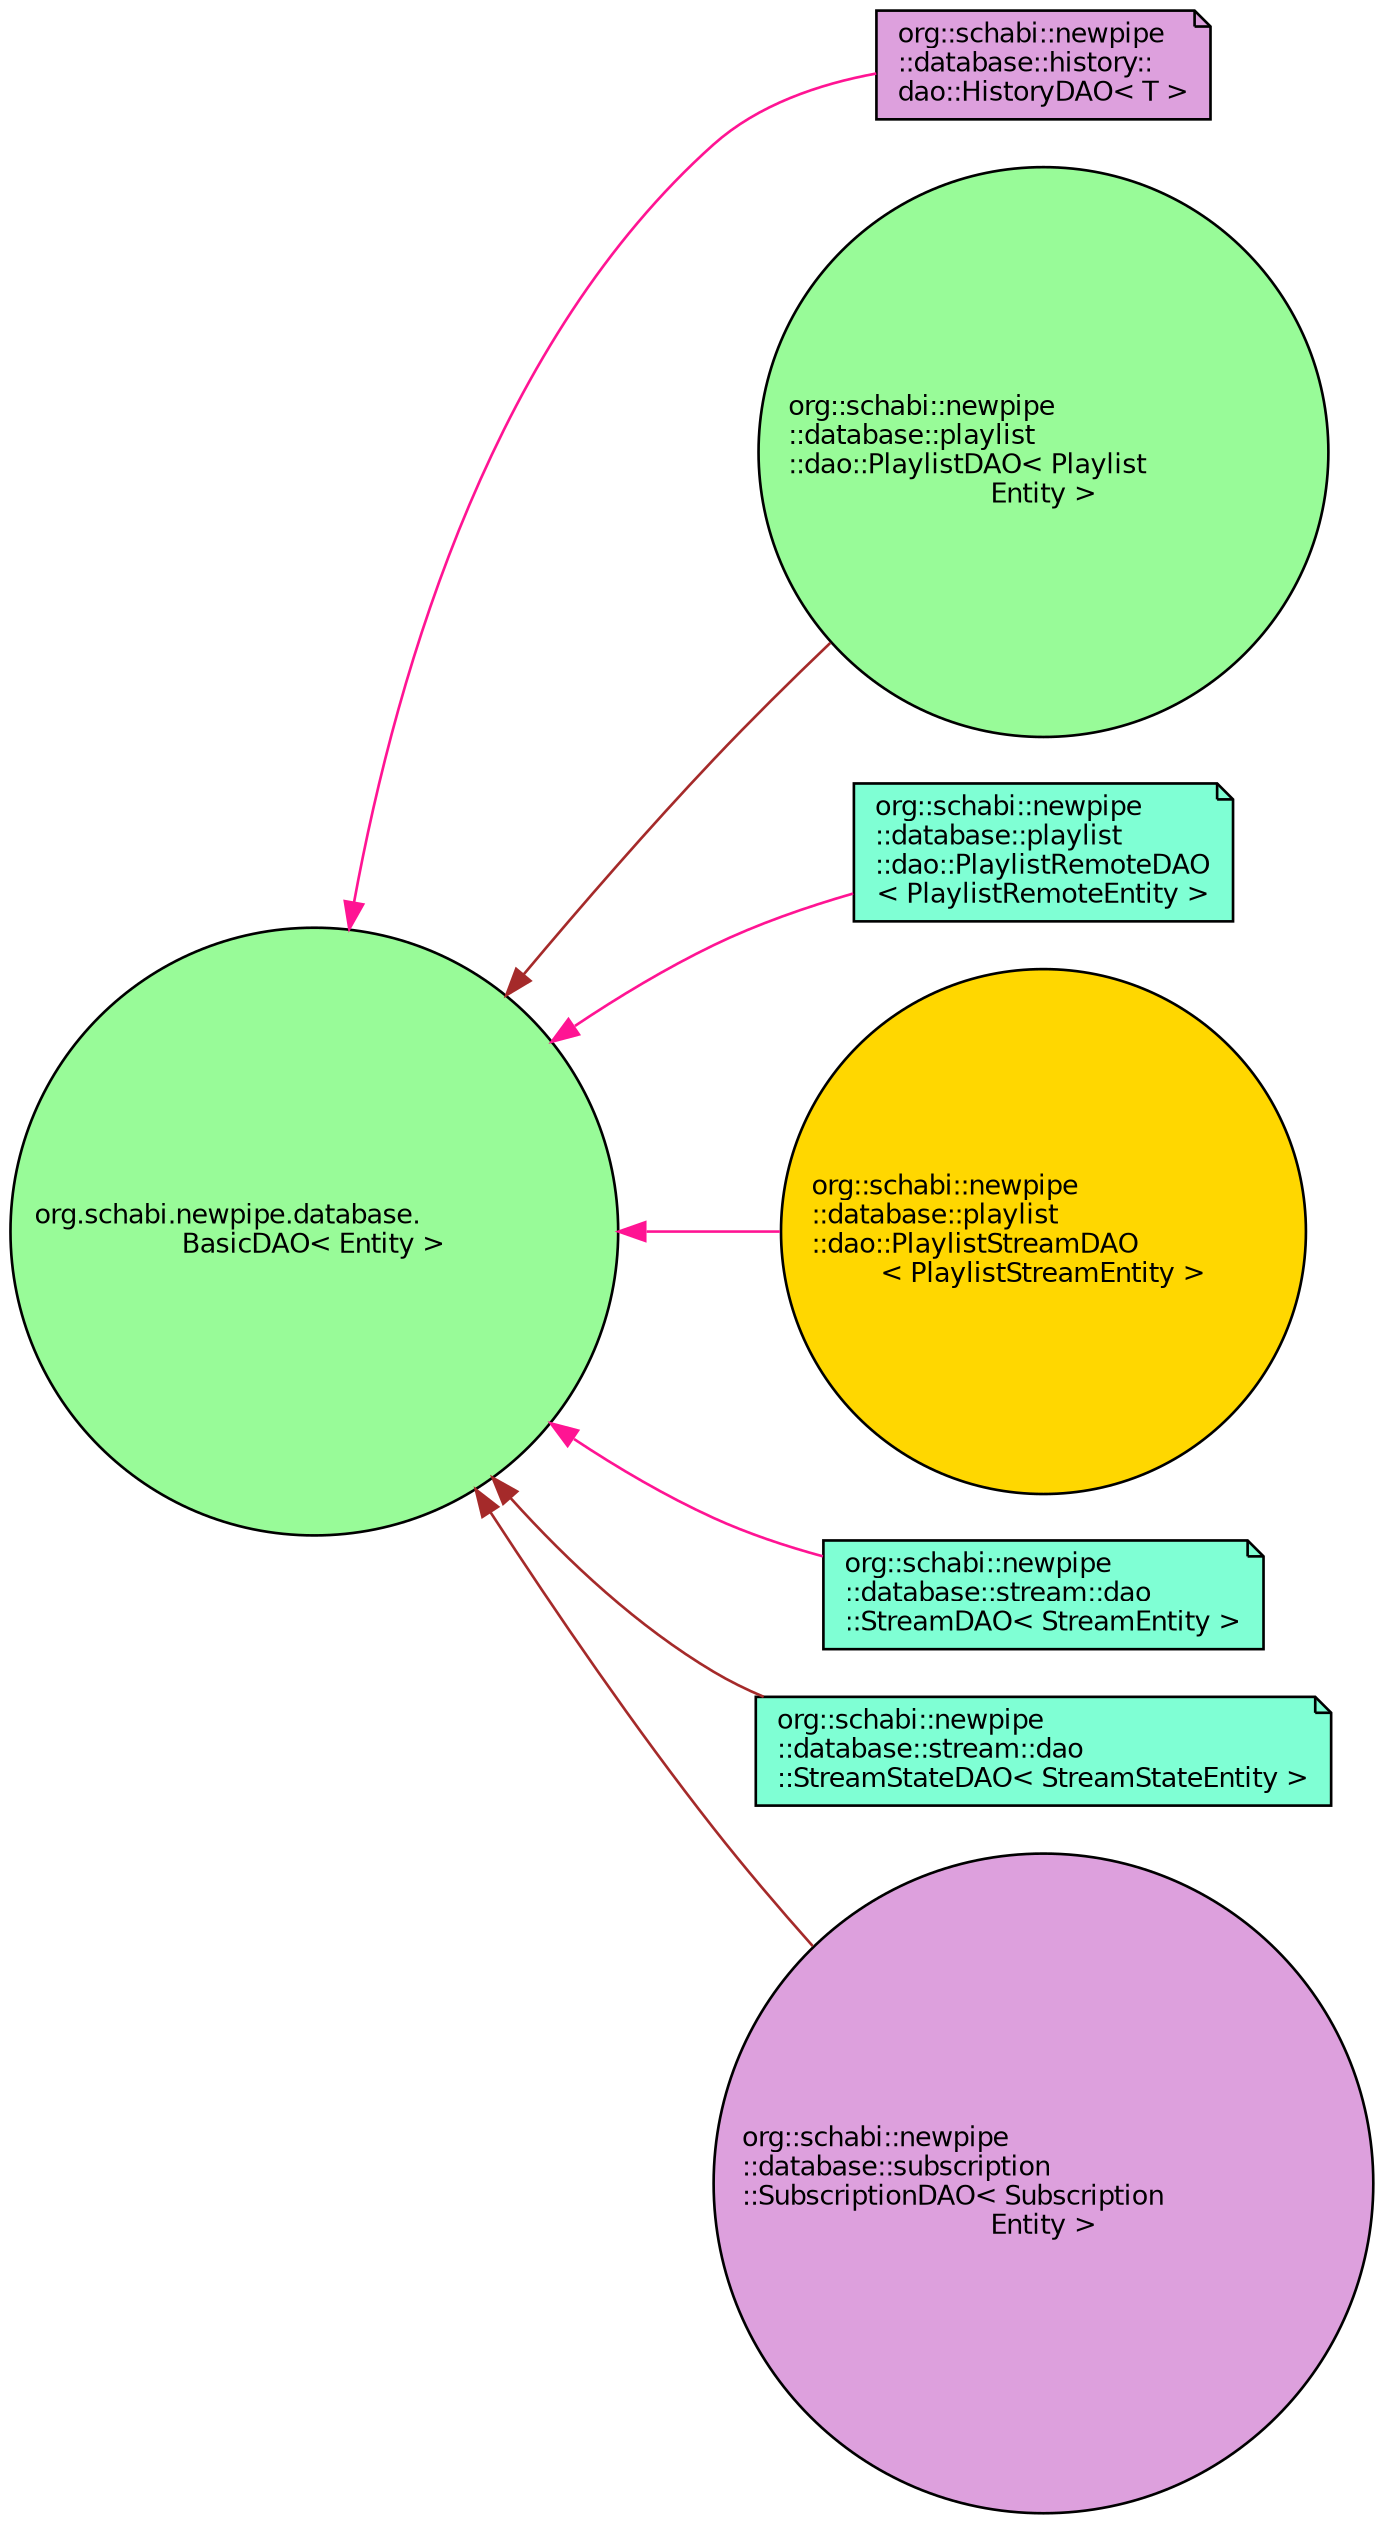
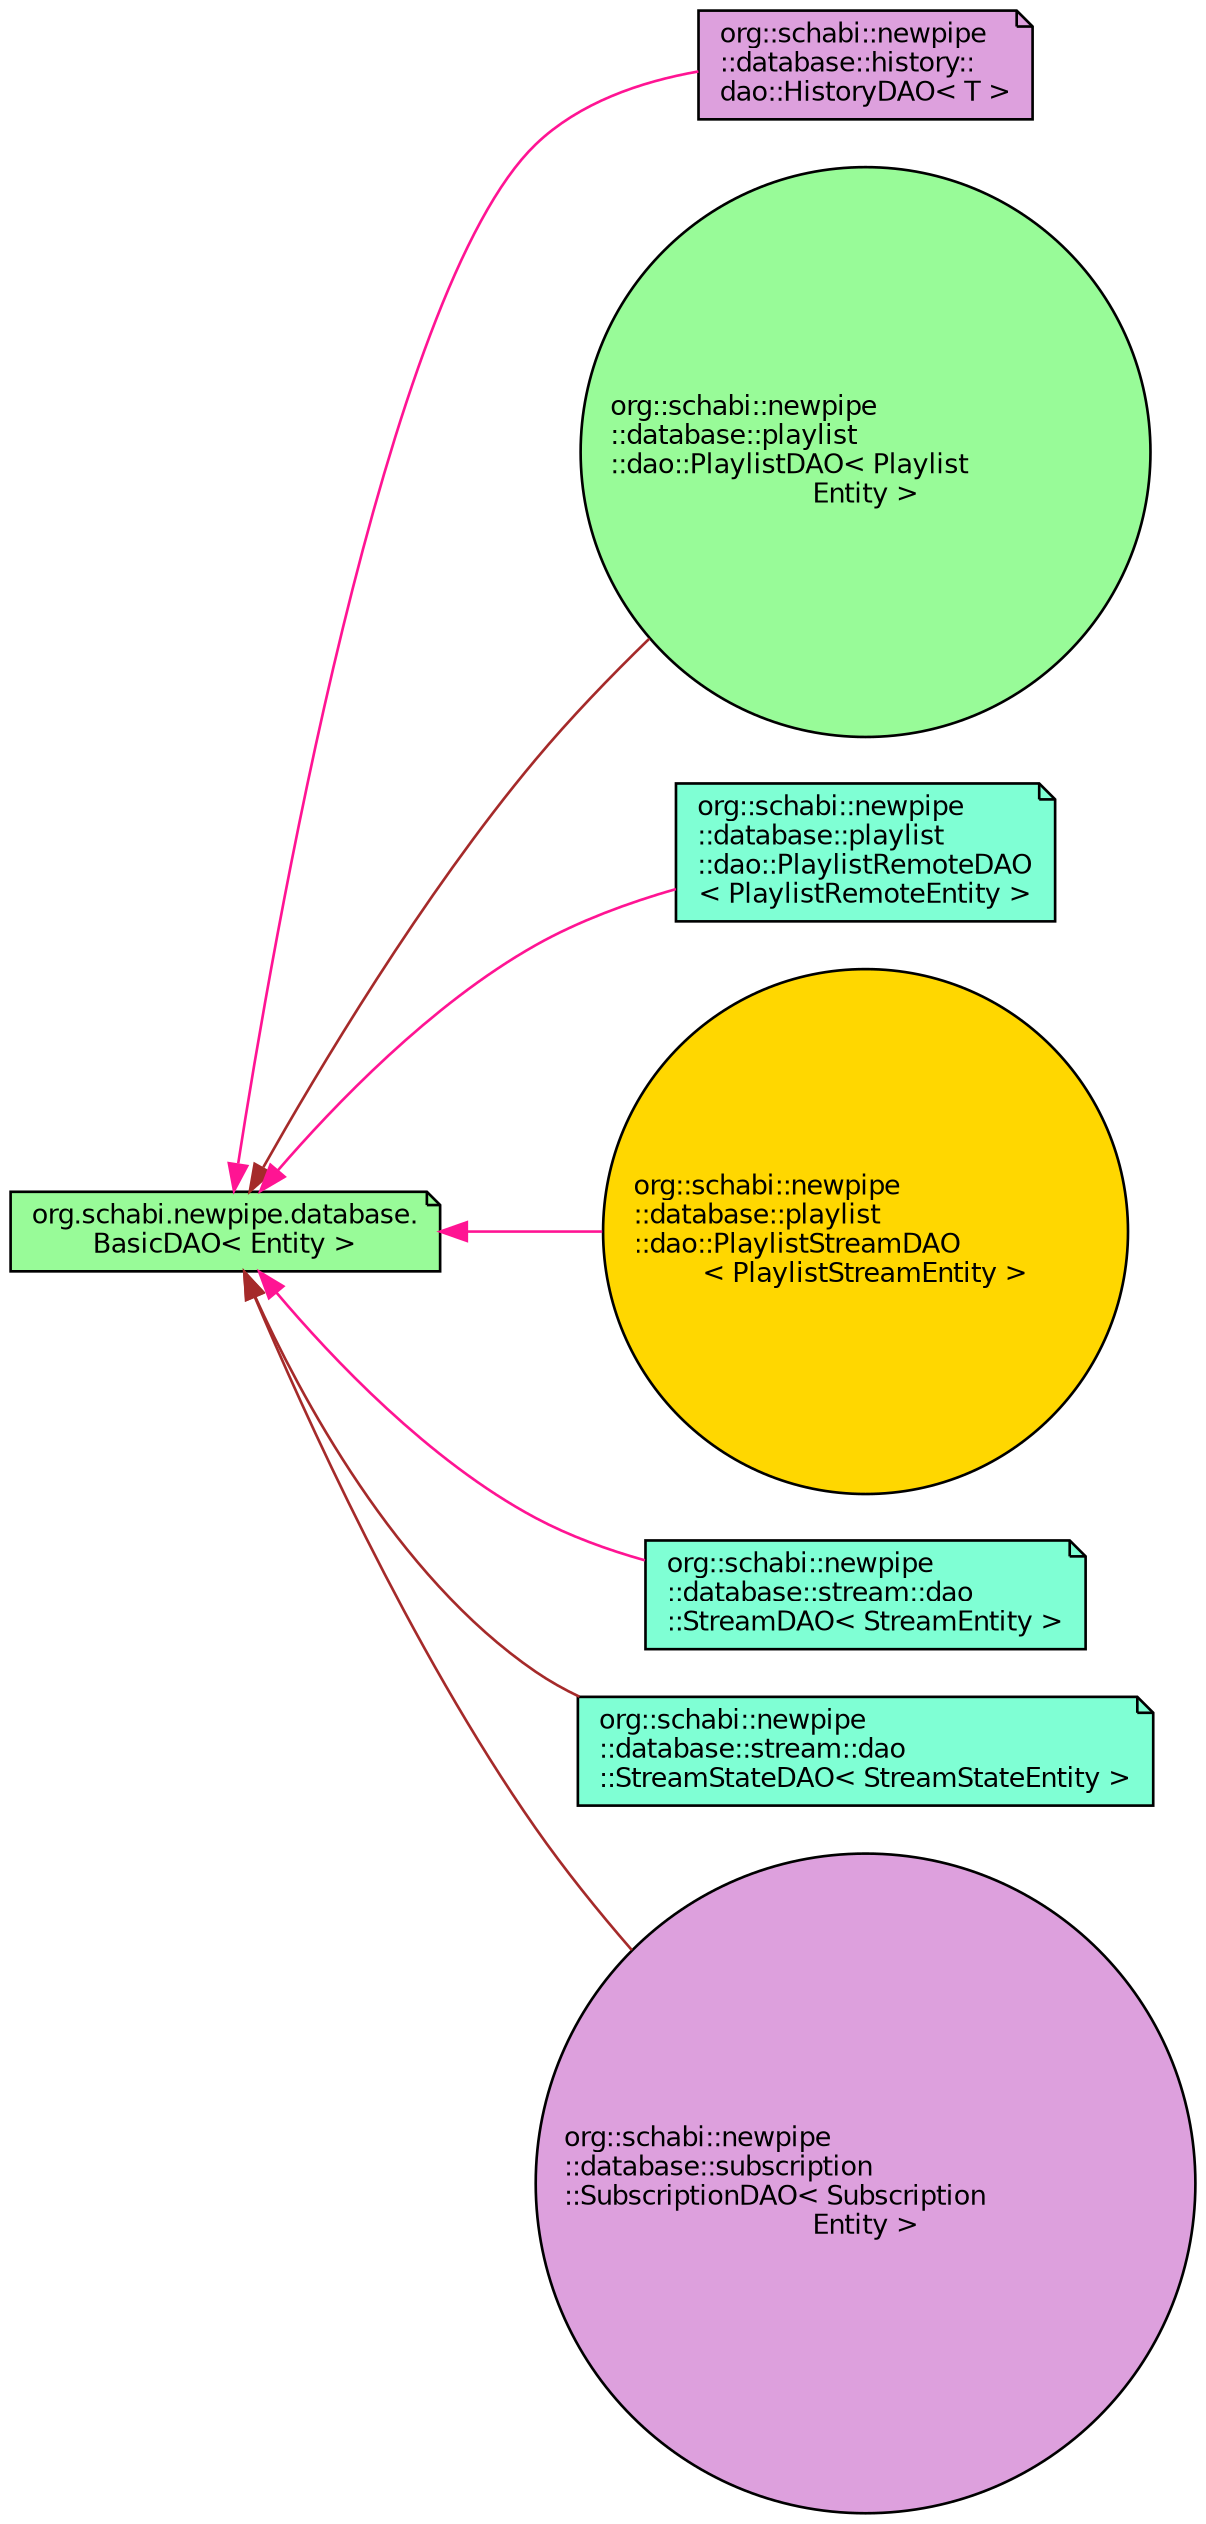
(314, 1232) -> (225, 1232)
